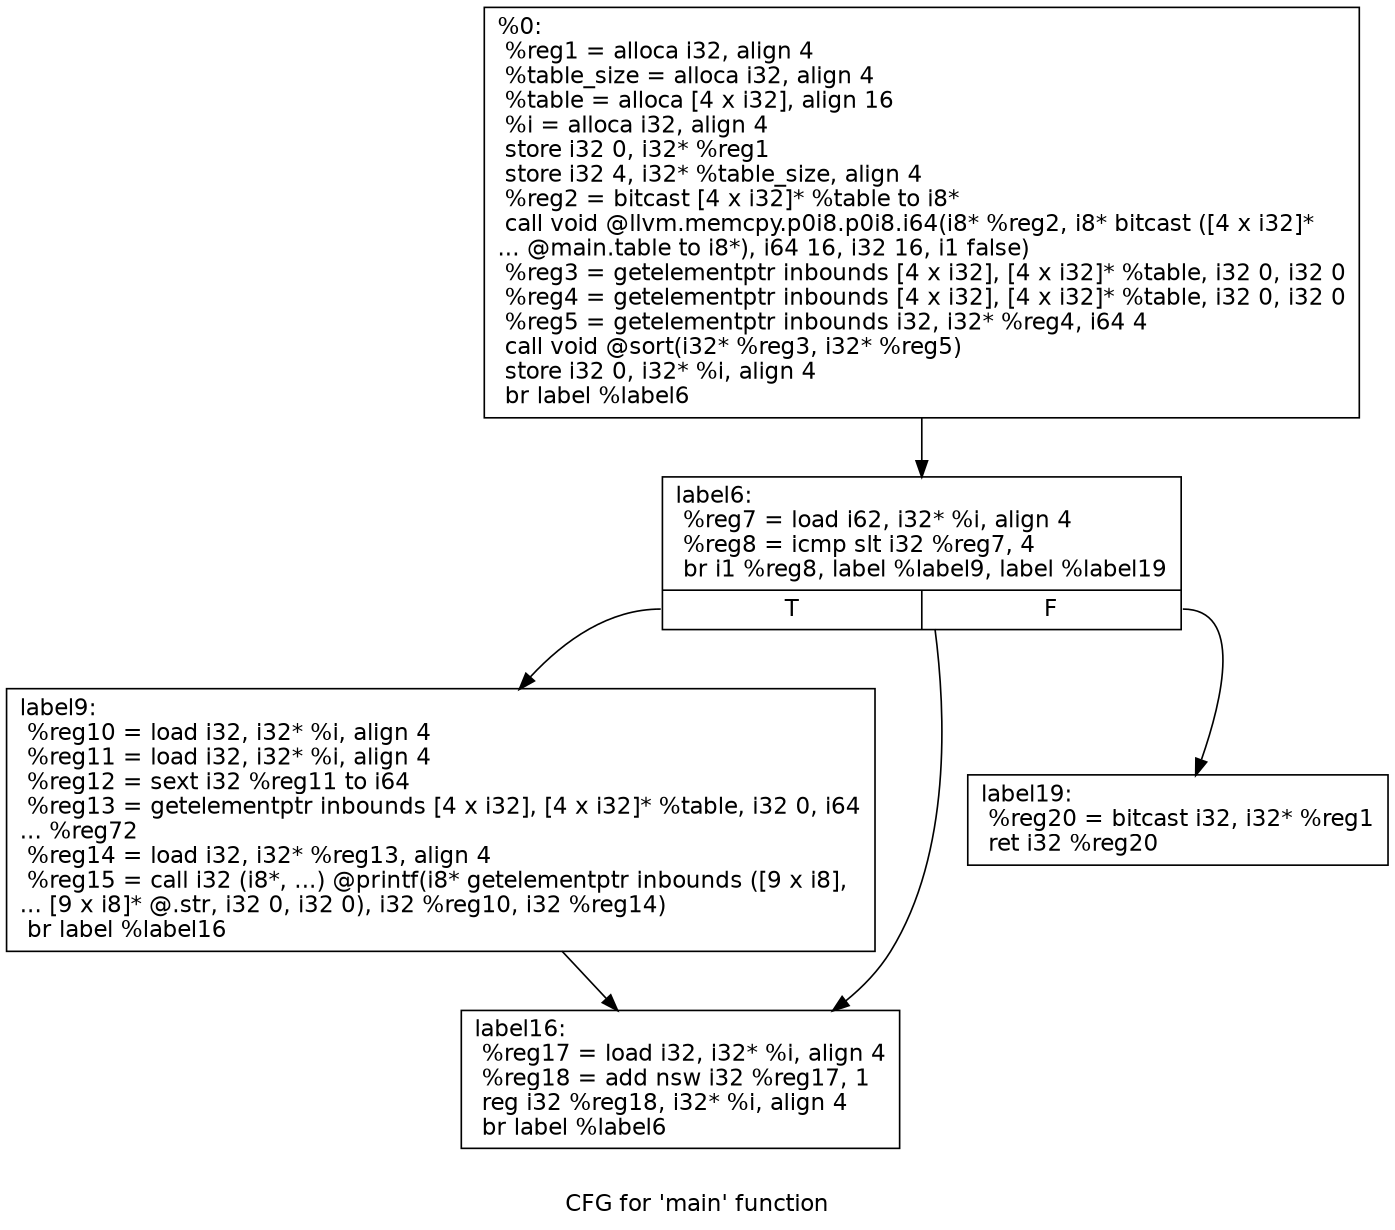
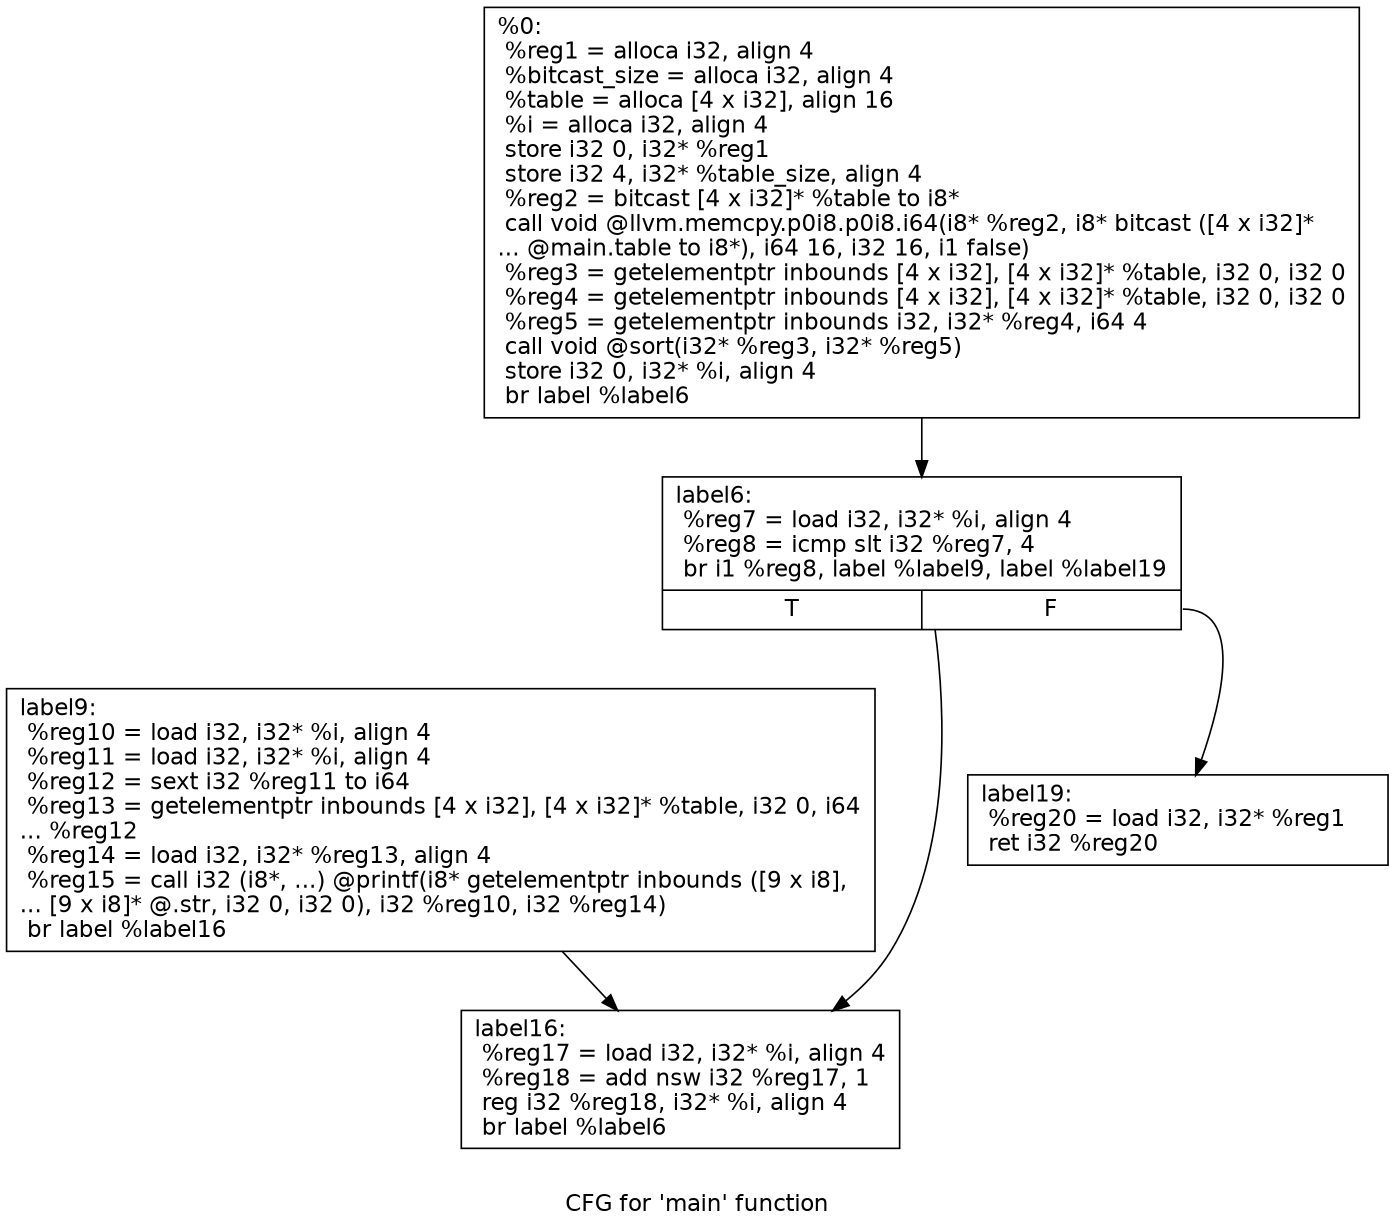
(686, 76) -> (696, 76)
(874, 520) -> (874, 520)
(589, 629) -> none
(1178, 819) -> (1164, 819)
(80, 832) -> (80, 832)
